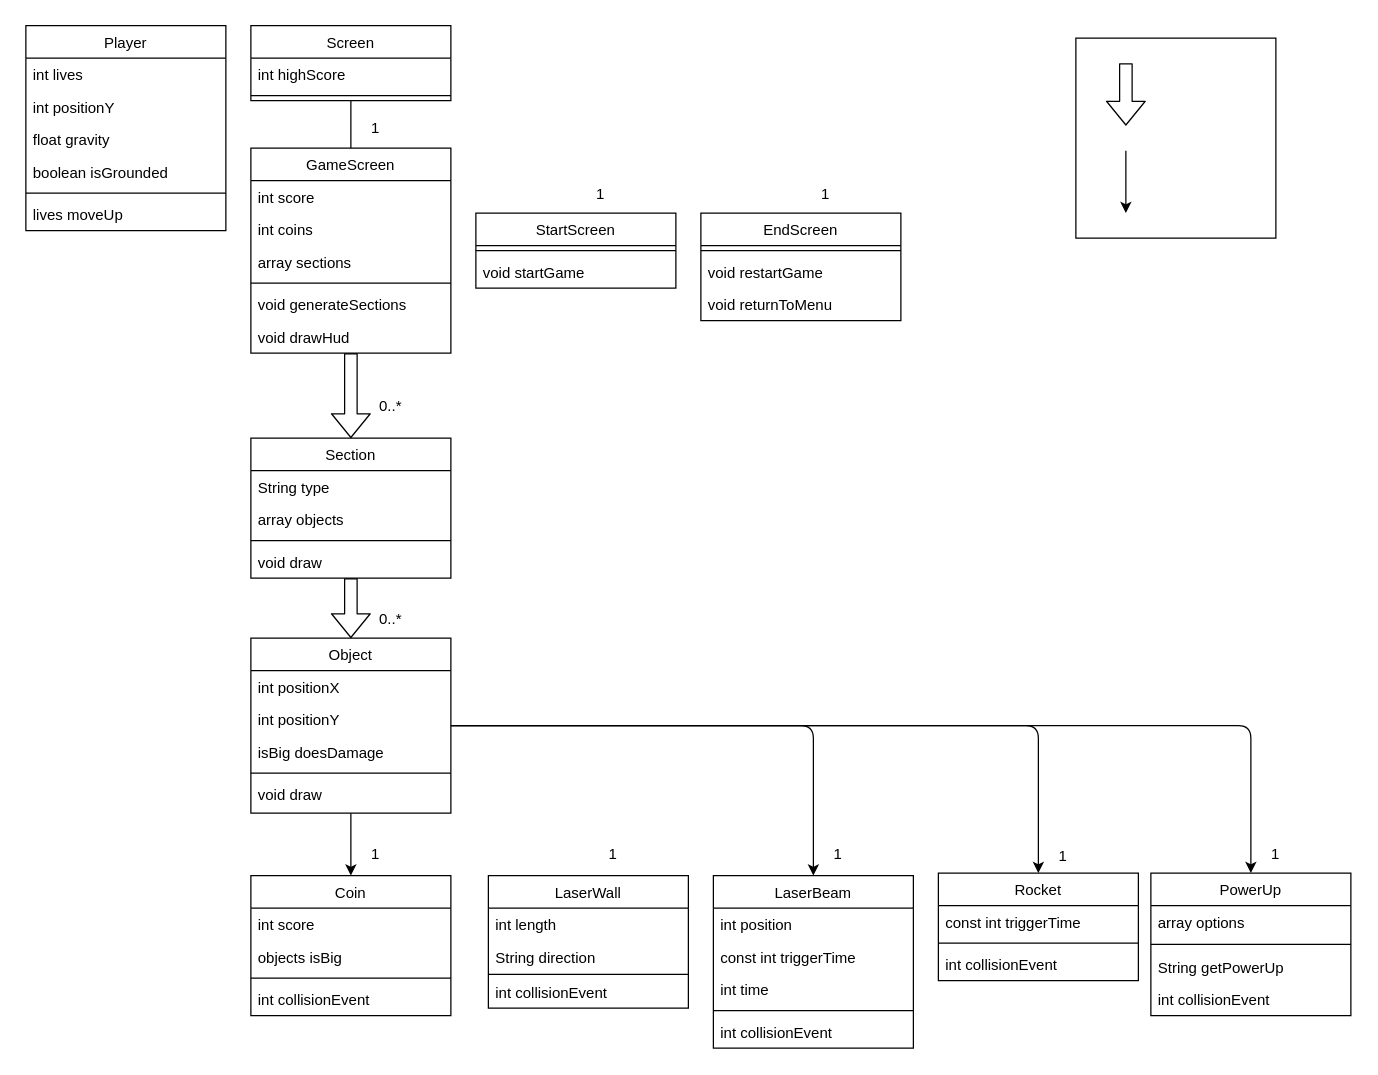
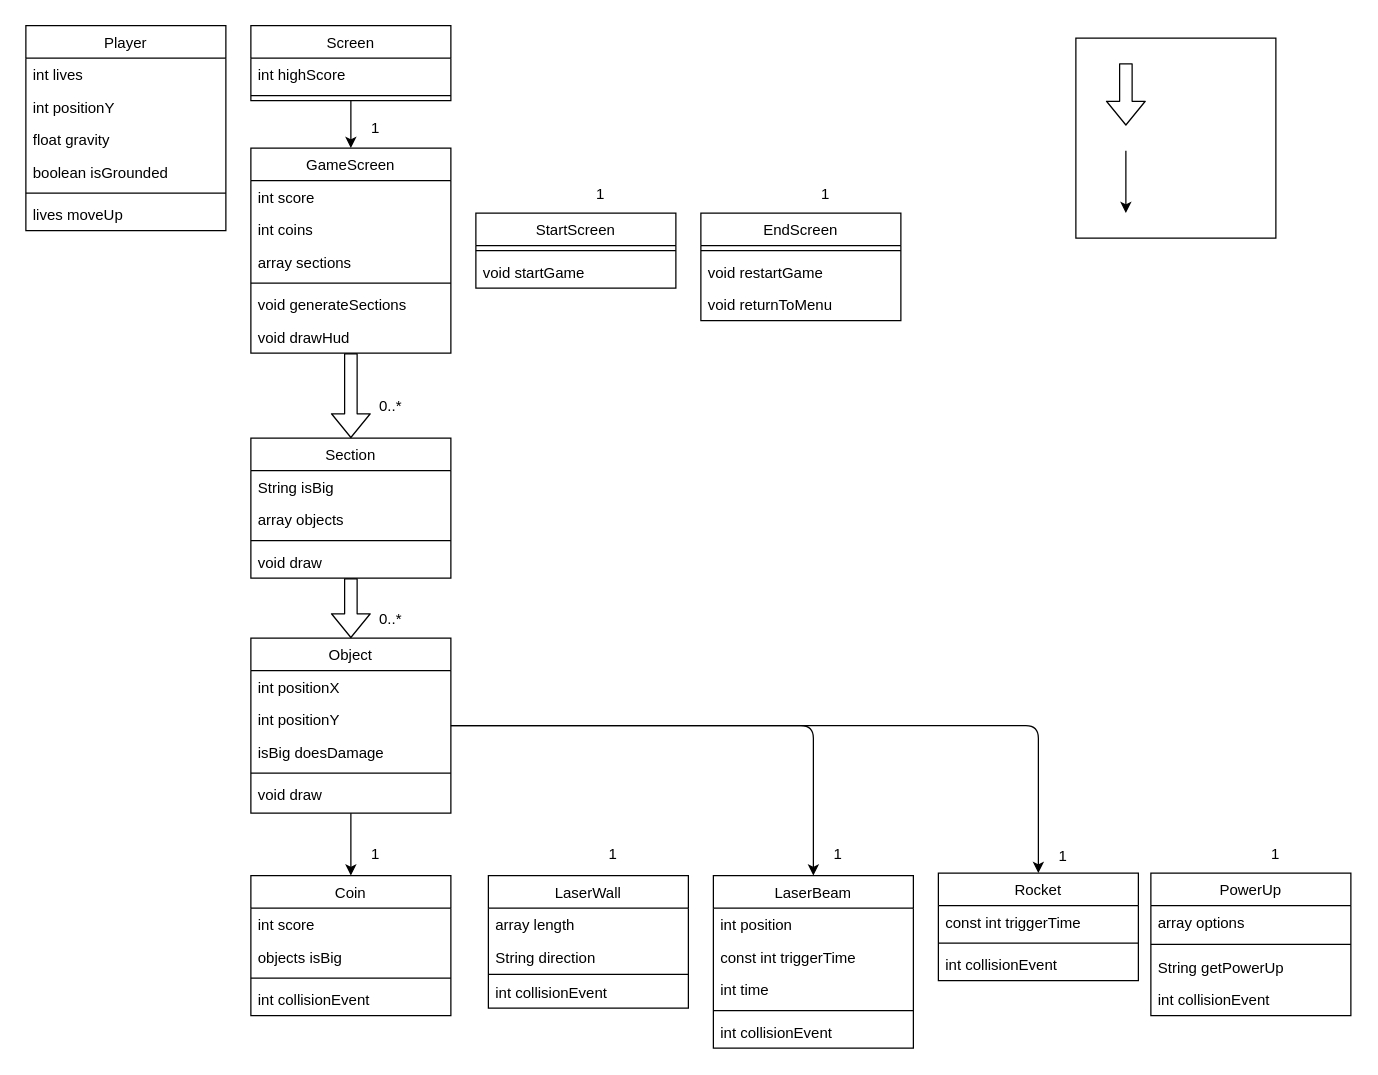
(351, 141) -> (351, 138)
(300, 488) -> (300, 488)
(1207, 726) -> none
(531, 925) -> (542, 925)
